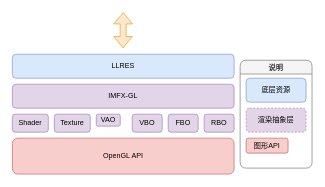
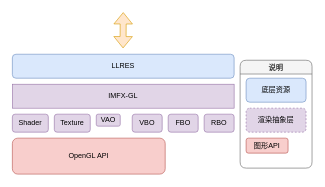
(123, 96) -> (123, 96)
(123, 156) -> (89, 156)
